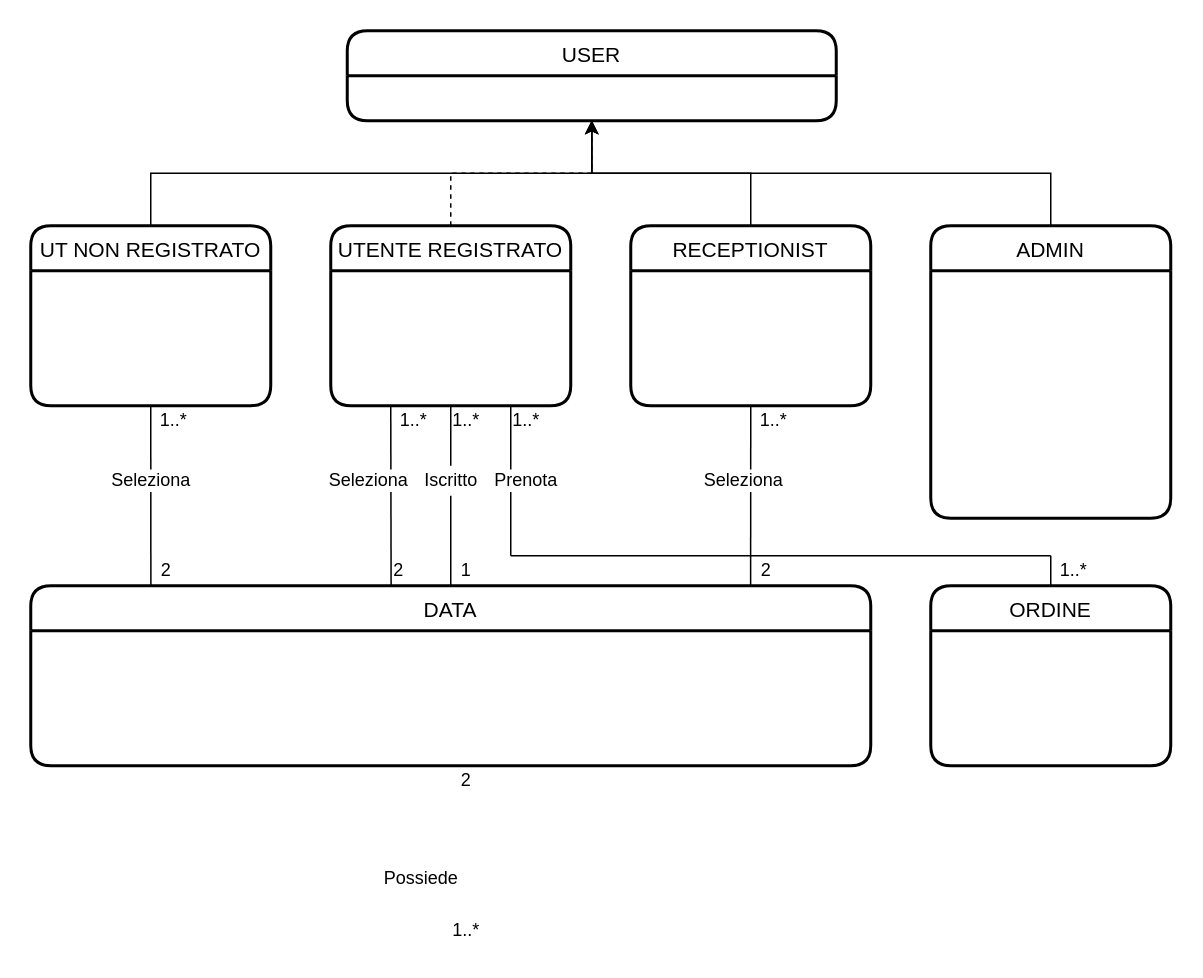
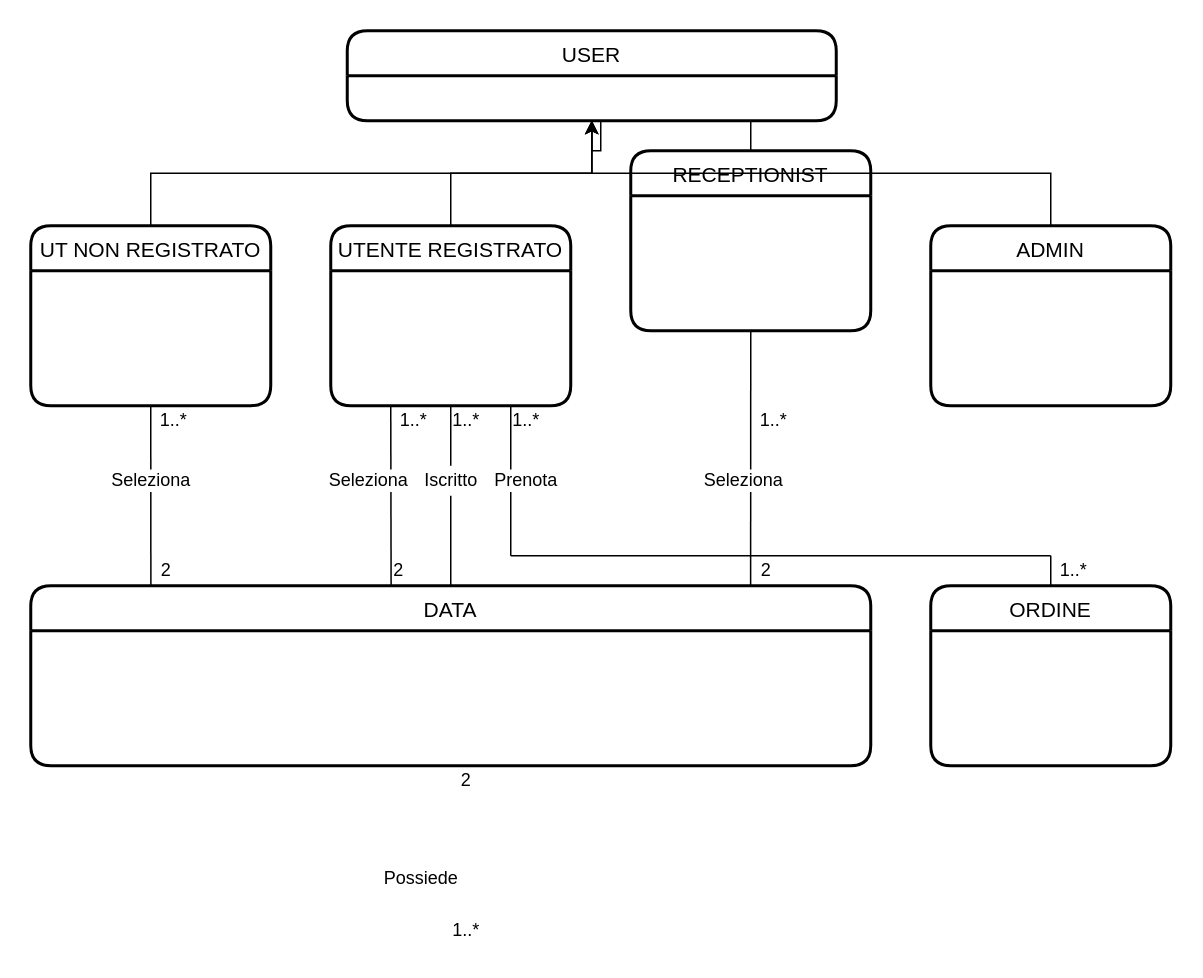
(451, 200) -> (451, 200)
(751, 316) -> (751, 241)
(1051, 372) -> (1051, 316)
(466, 571) -> none
